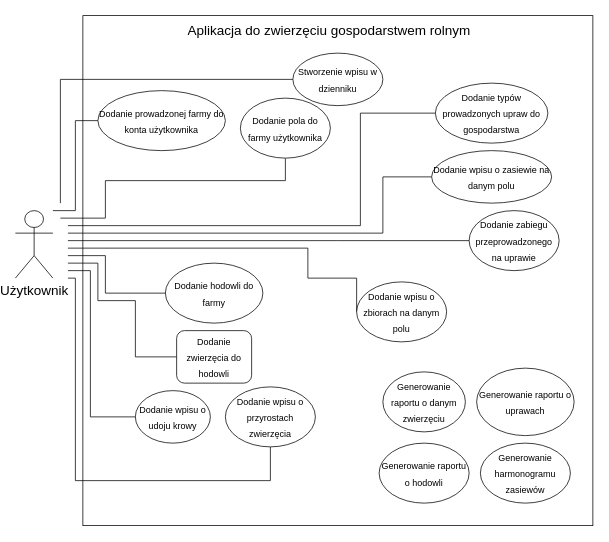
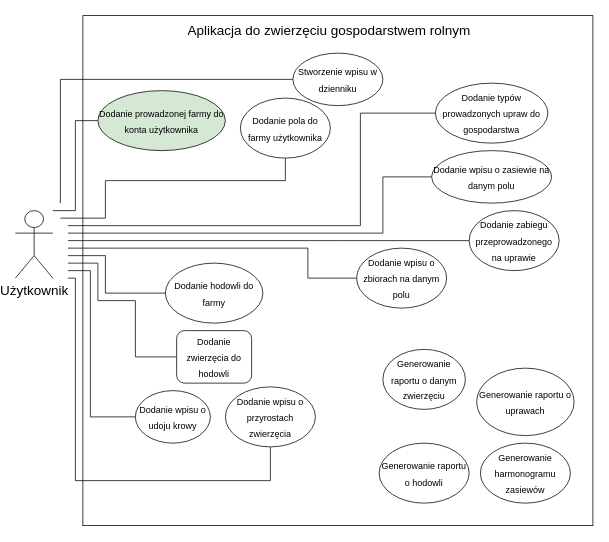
(162, 120) -> (162, 120)
(402, 312) -> (402, 278)
(424, 402) -> (424, 379)
